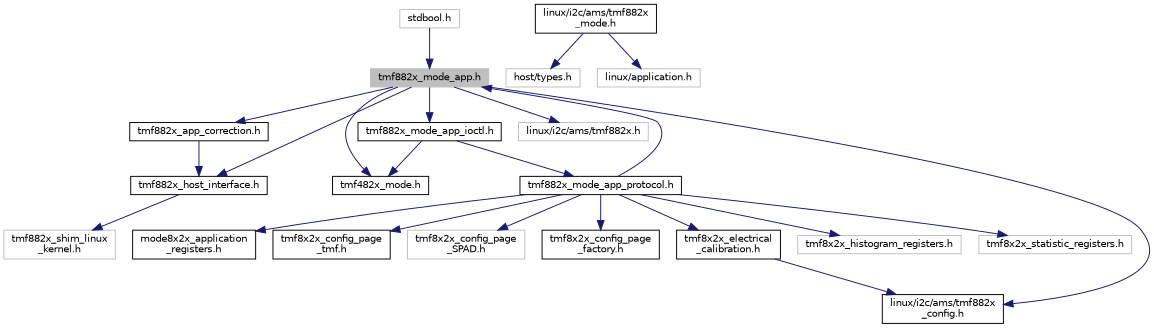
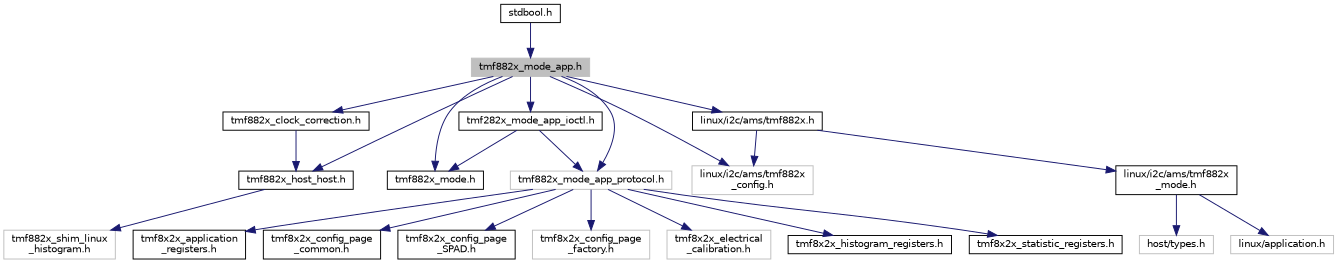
(430, 19) -> (531, 13)
(636, 115) -> (610, 111)
(199, 132) -> (296, 121)
(430, 132) -> (531, 121)
(583, 132) -> (757, 121)
none -> (962, 150)
(199, 185) -> (296, 180)
(381, 185) -> (435, 180)
(601, 185) -> (591, 180)
(60, 245) -> (60, 245)
(194, 245) -> (189, 245)
(332, 245) -> (322, 245)
(466, 245) -> (457, 245)
(601, 245) -> (591, 245)
(729, 245) -> (719, 245)
(879, 245) -> (870, 245)
(1055, 245) -> (1046, 245)
(831, 275) -> (756, 143)
(943, 309) -> (753, 180)
